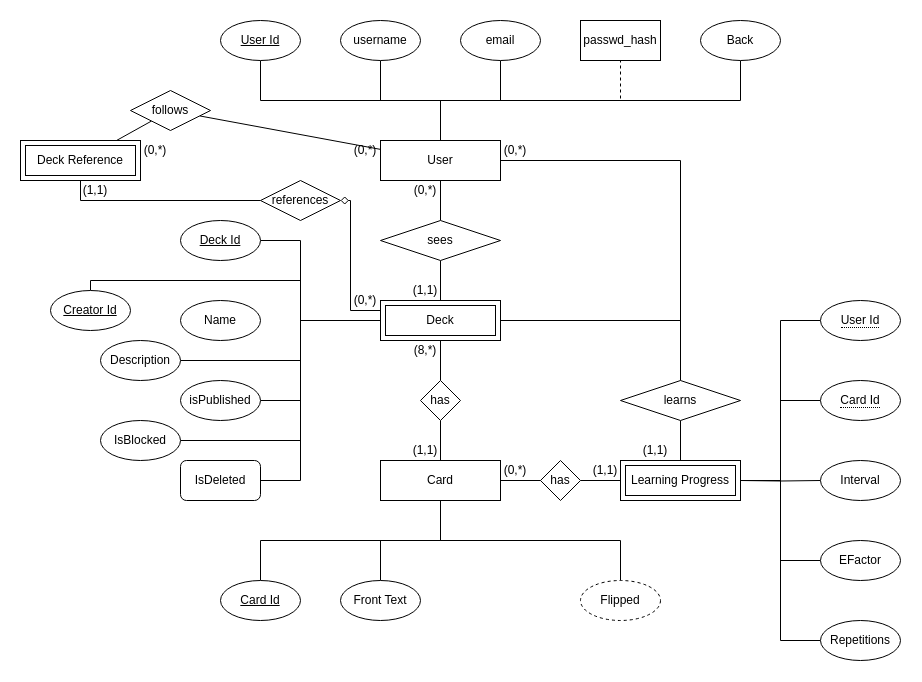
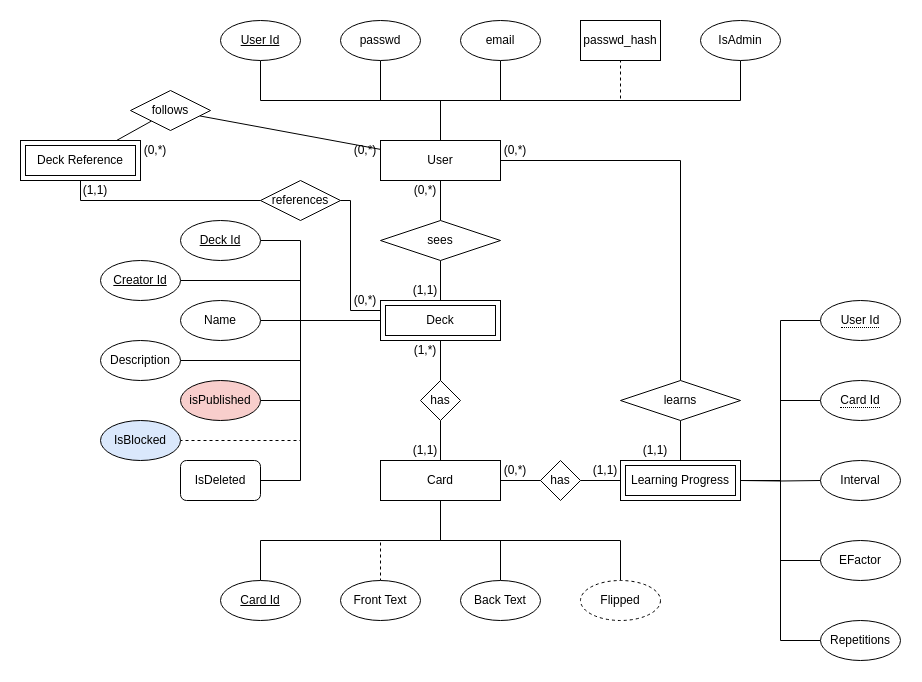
(381, 41) -> (381, 41)
(741, 41) -> (741, 41)
(349, 201) -> (345, 201)
(91, 311) -> (141, 281)
(590, 321) -> (280, 321)
(426, 351) -> (426, 351)
(221, 401) -> (221, 401)
(141, 441) -> (141, 441)
(240, 441) -> (240, 441)
(381, 561) -> (381, 561)
none -> (501, 561)
none -> (501, 601)
